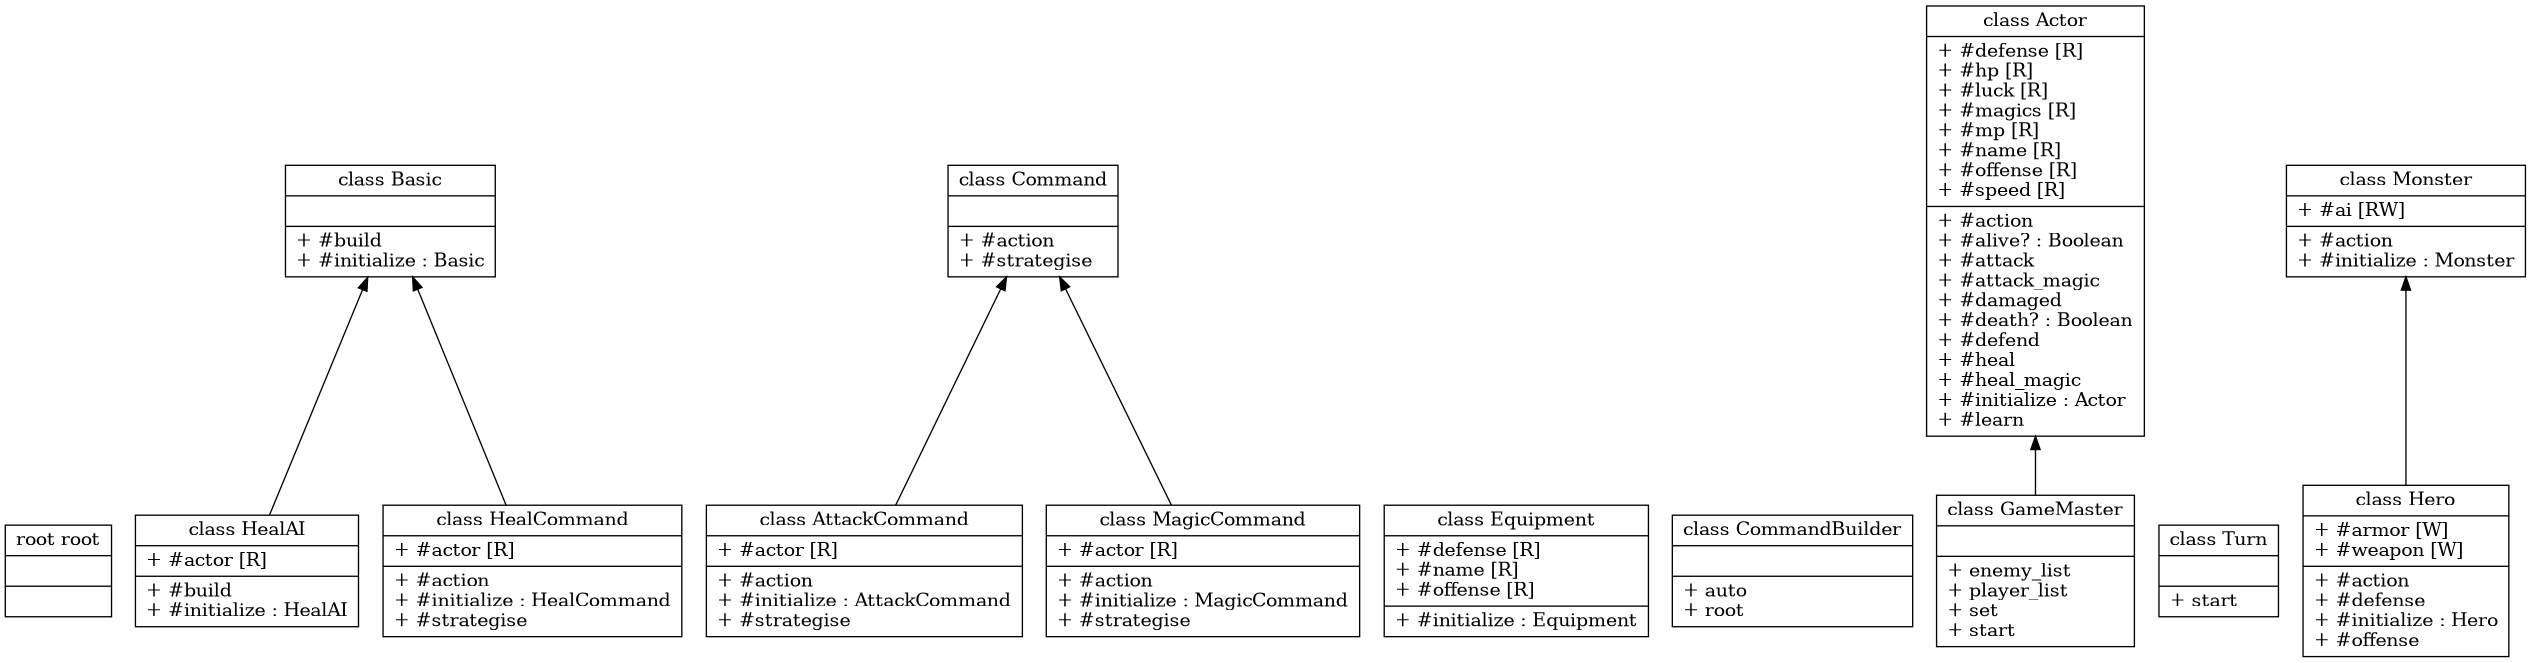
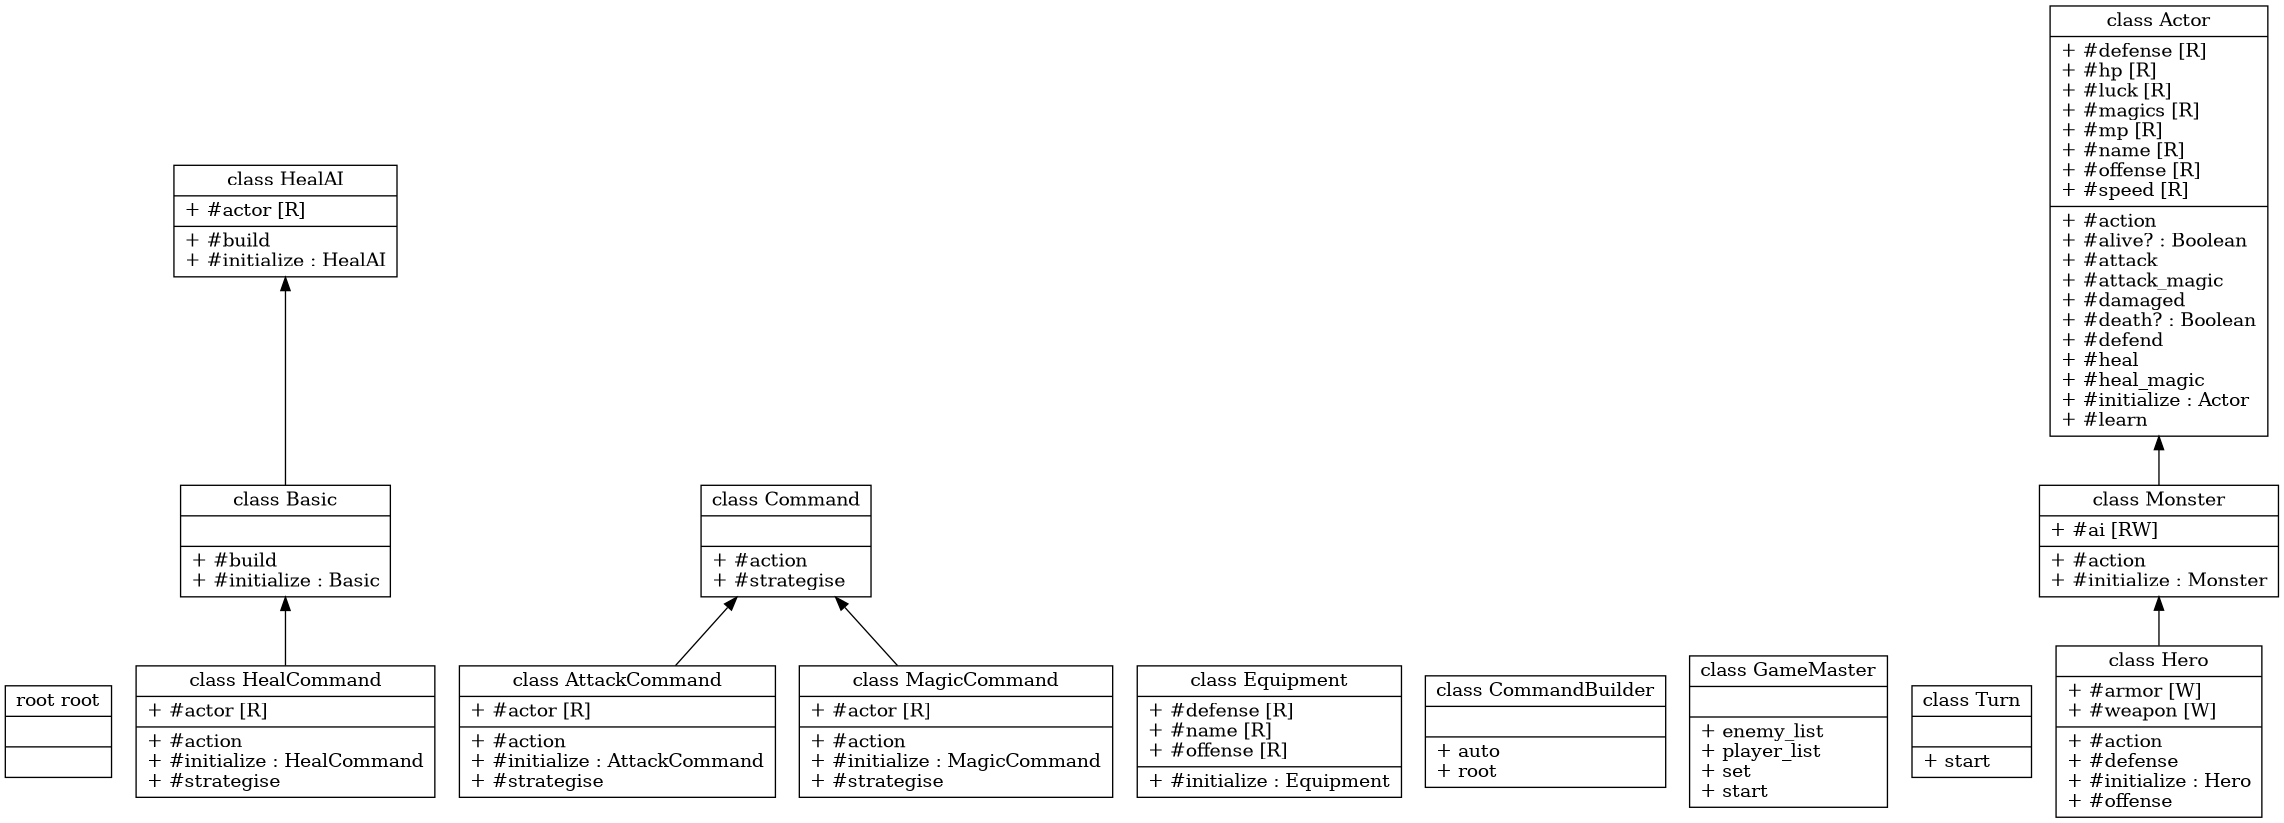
(316, 402) -> (285, 388)
(2035, 472) -> (2159, 467)
